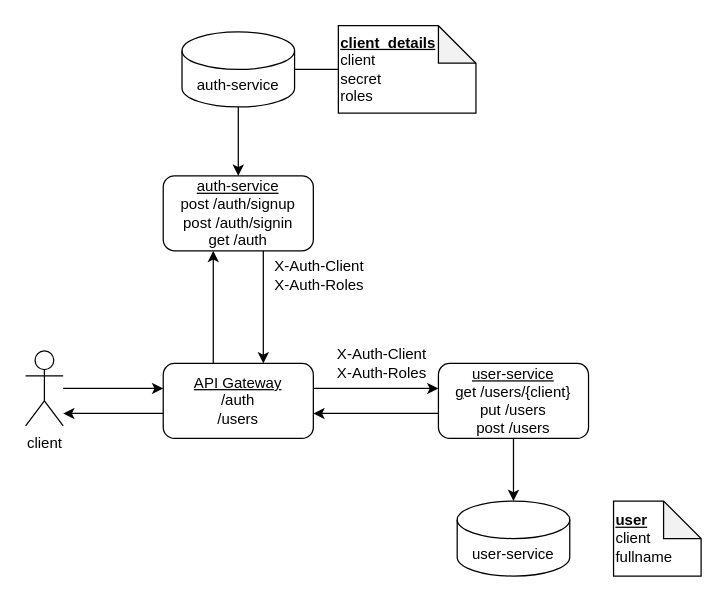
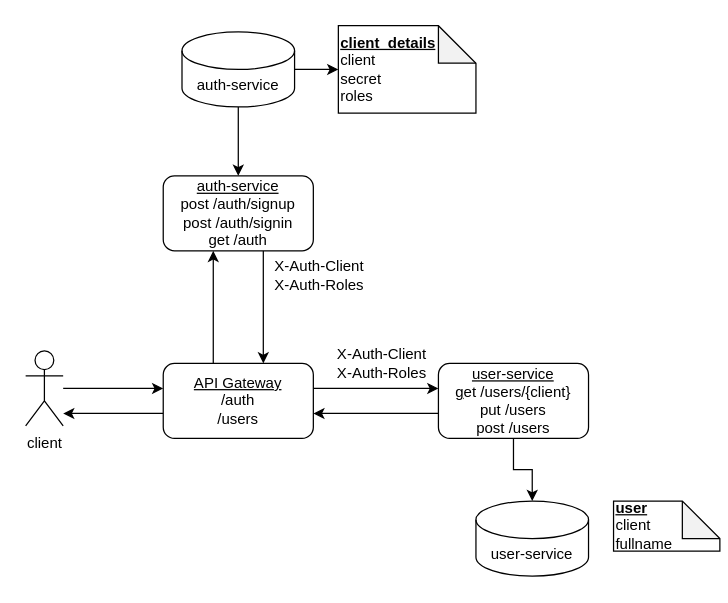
(332, 69) -> (328, 69)
(513, 538) -> (532, 538)
(657, 538) -> (666, 526)
